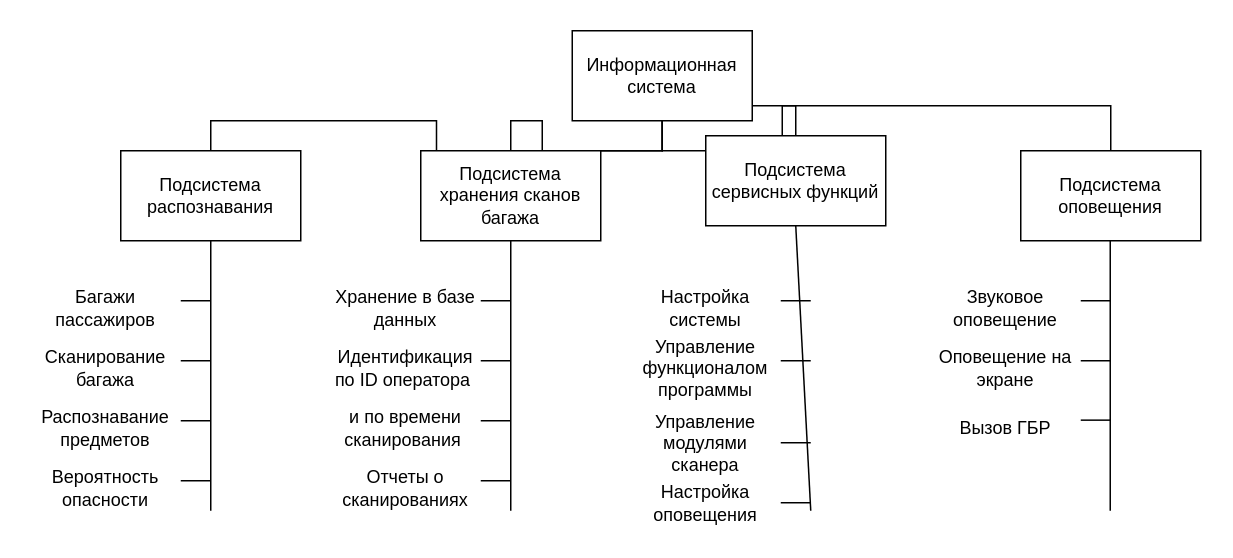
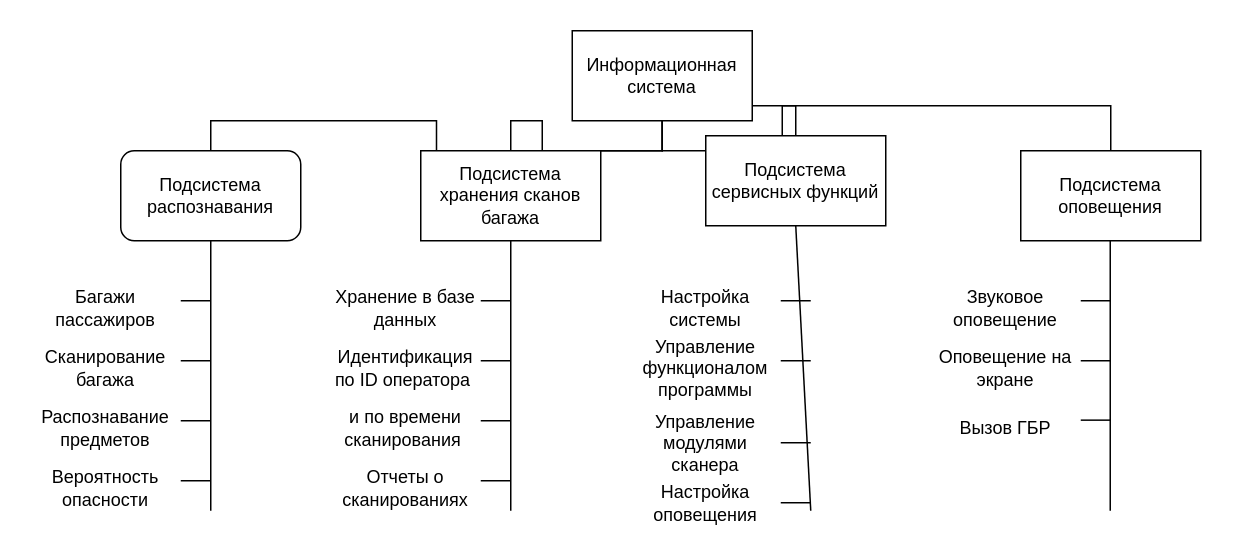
(211, 196) -> (211, 196)
